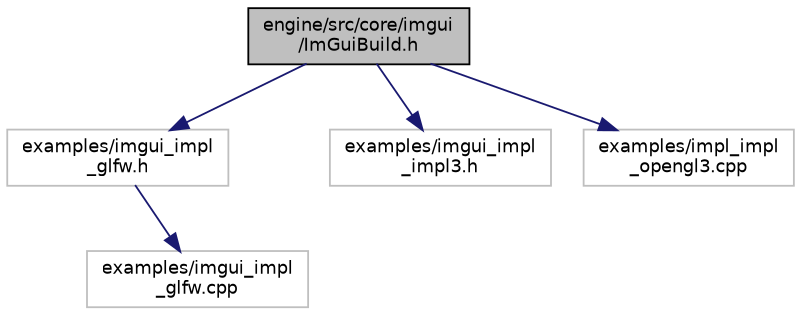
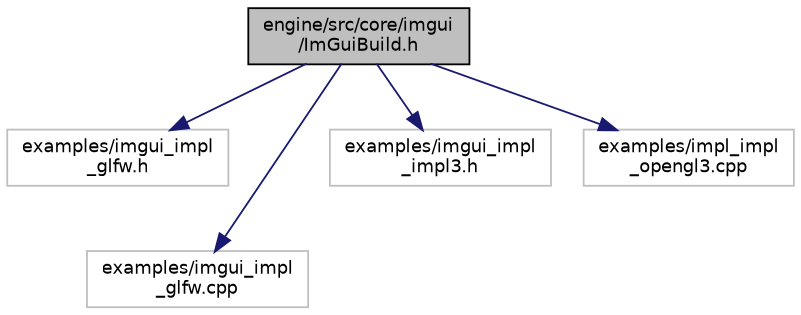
(152, 211) -> (283, 150)
